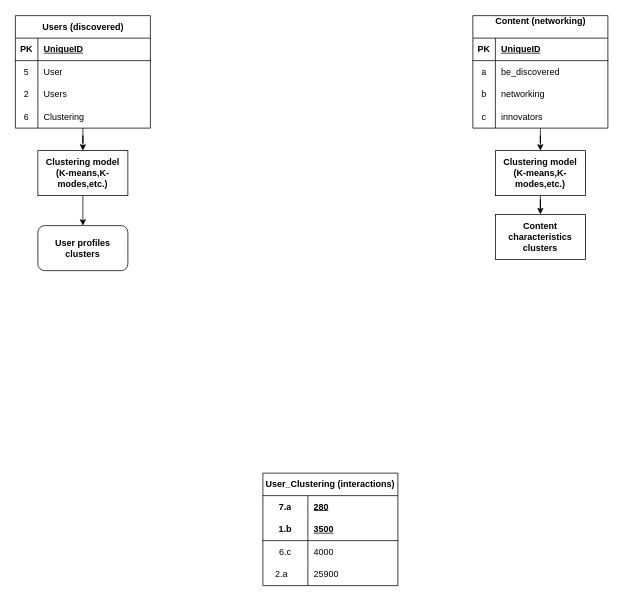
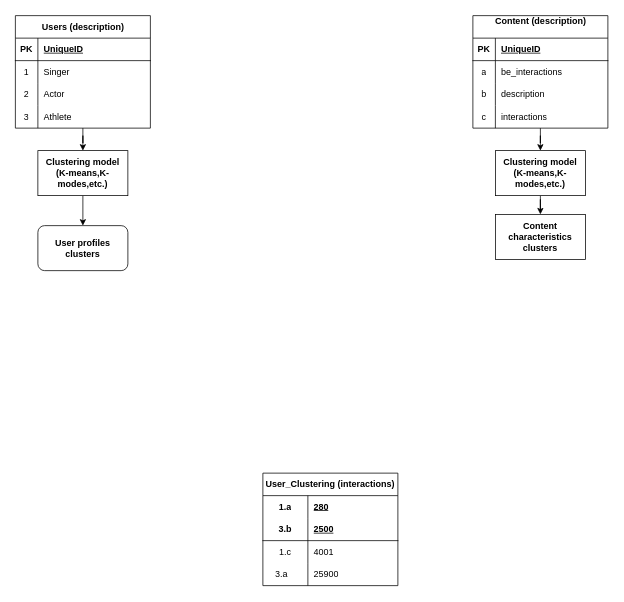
(83, 27) -> (83, 27)
(541, 27) -> (541, 27)
(27, 72) -> (27, 72)
(54, 72) -> (58, 72)
(533, 72) -> (537, 72)
(56, 94) -> (56, 94)
(525, 94) -> (527, 94)
(27, 117) -> (27, 117)
(67, 117) -> (60, 117)
(525, 117) -> (529, 117)
(285, 507) -> (285, 507)
(285, 529) -> (285, 529)
(324, 529) -> (324, 529)
(285, 552) -> (285, 552)
(324, 552) -> (324, 552)
(285, 574) -> (285, 574)
